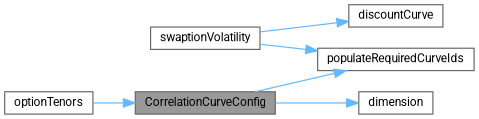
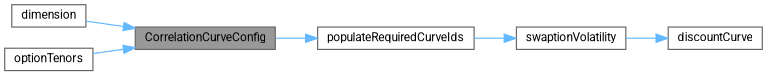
(283, 47) -> (489, 38)
(311, 103) -> (105, 24)
